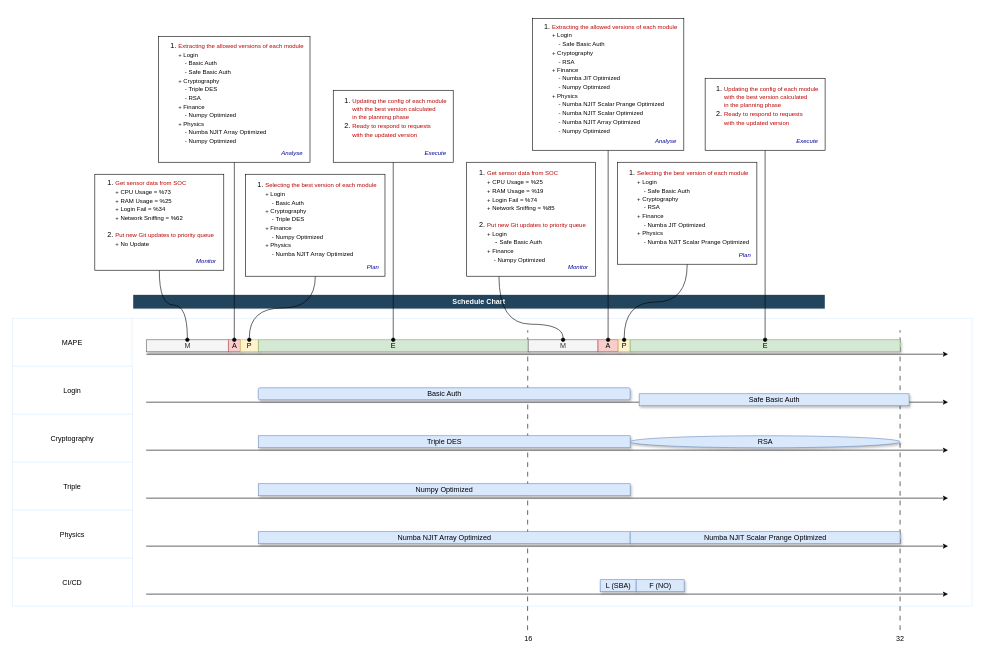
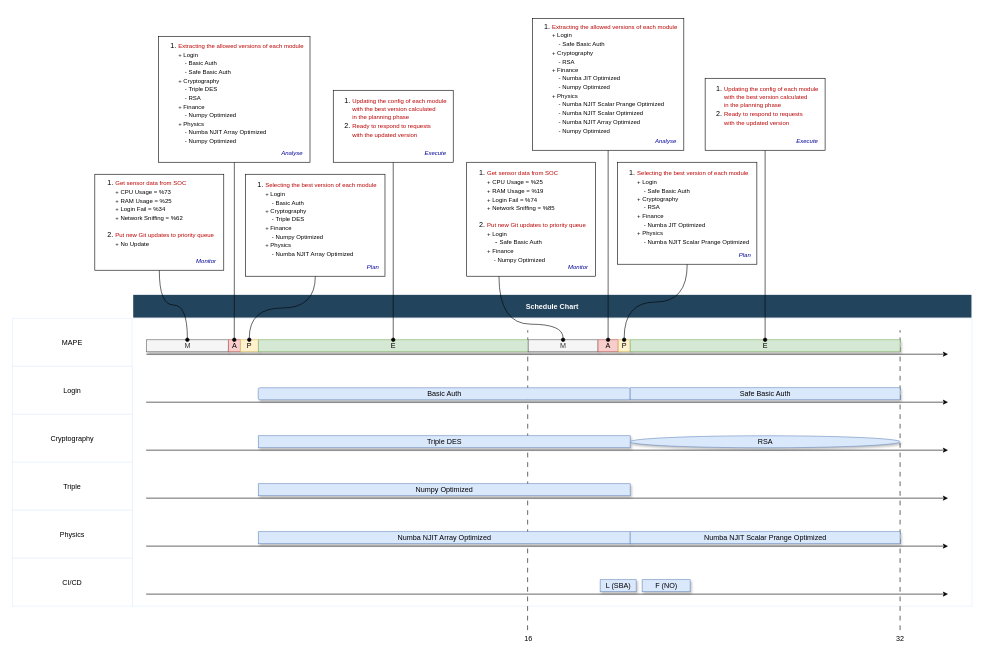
(479, 302) -> (552, 306)
(774, 400) -> (765, 394)
(660, 586) -> (666, 586)
